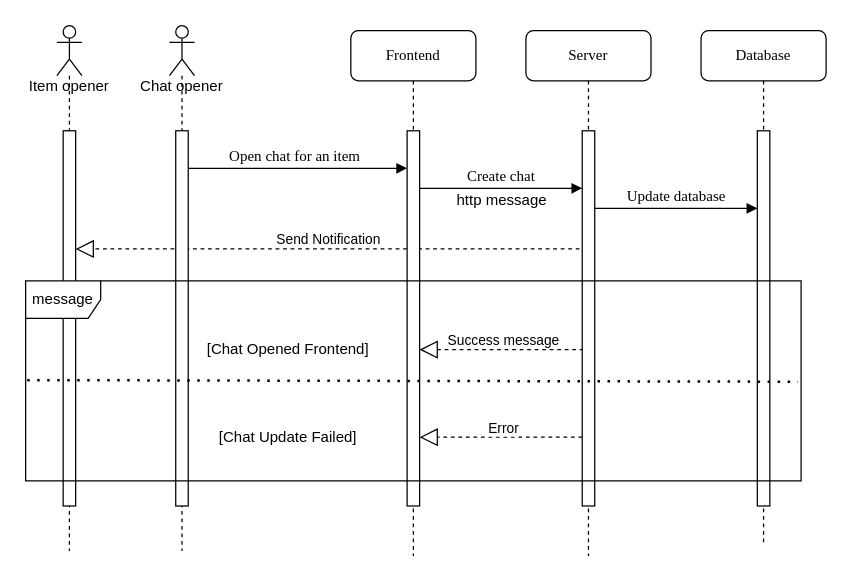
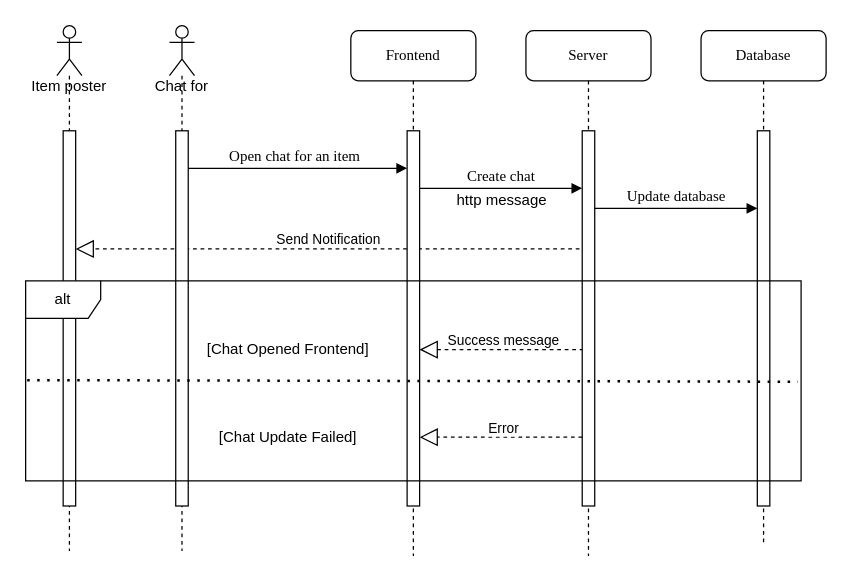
(69, 87) -> (69, 87)
(182, 87) -> (182, 87)
(63, 299) -> (63, 299)
